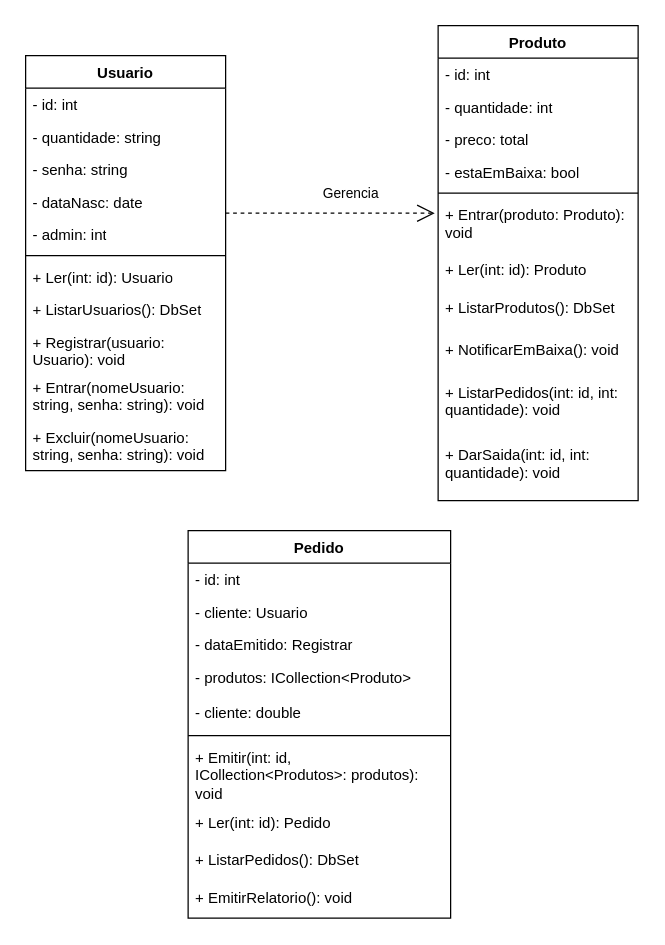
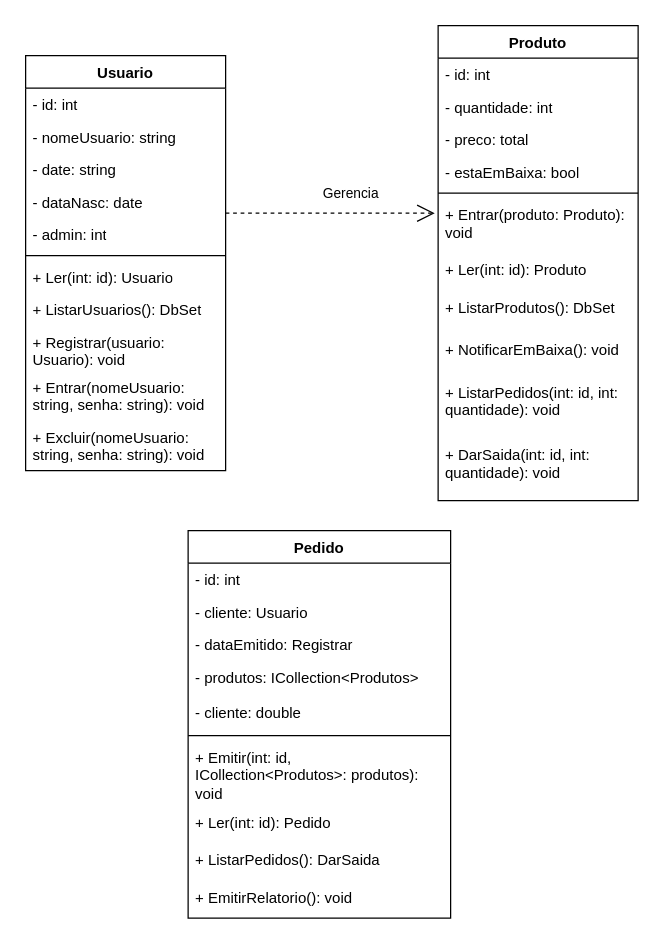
(107, 138) -> (112, 138)
(88, 171) -> (84, 171)
(318, 678) -> (321, 687)
(287, 861) -> (297, 861)
